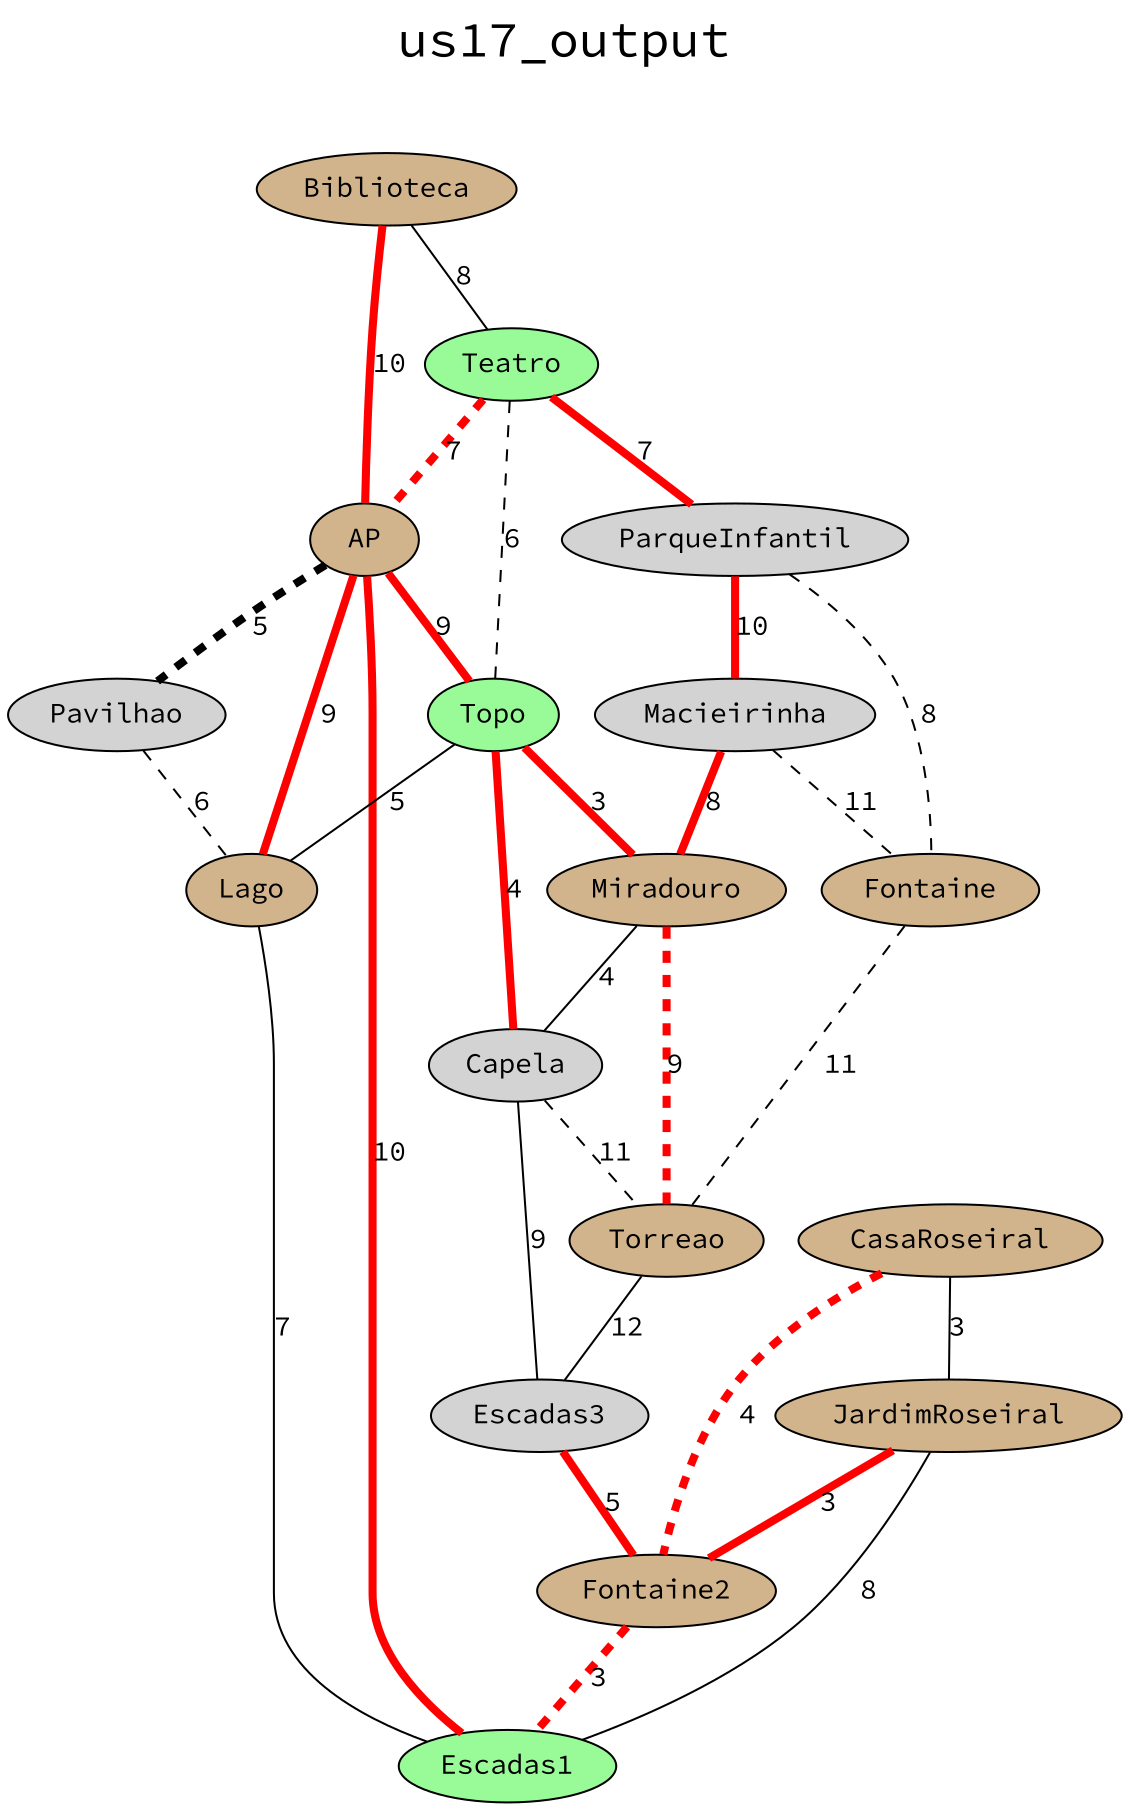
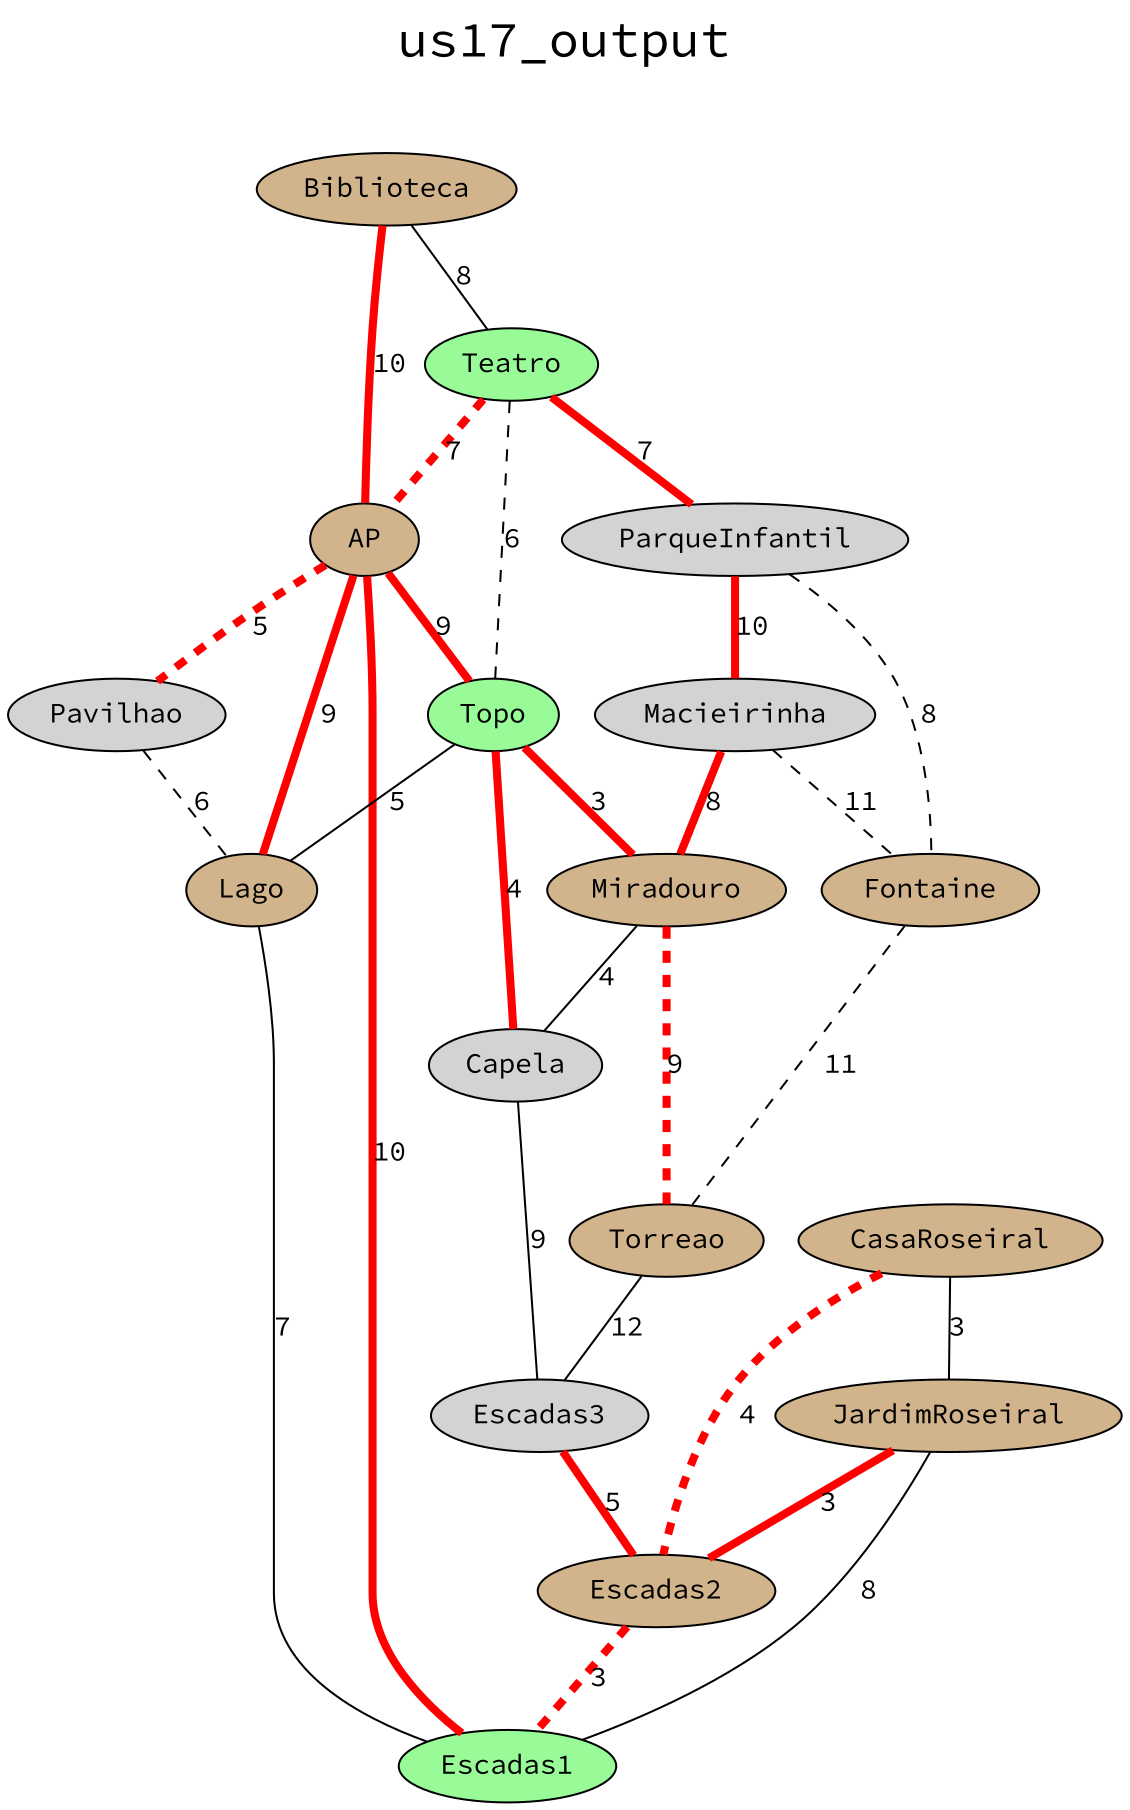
(240, 621) -> (240, 621)
(591, 1153) -> none
(657, 1591) -> (657, 1591)
